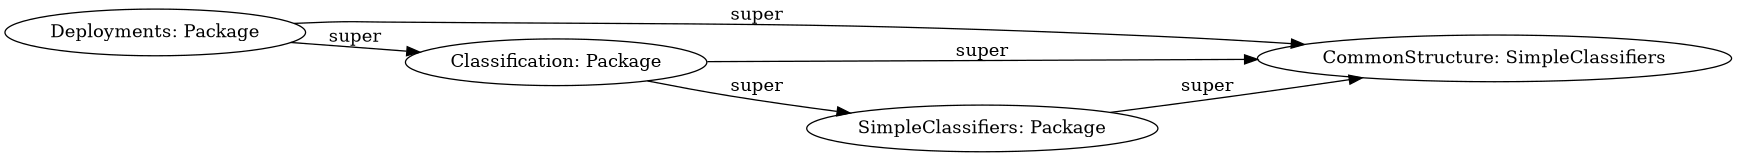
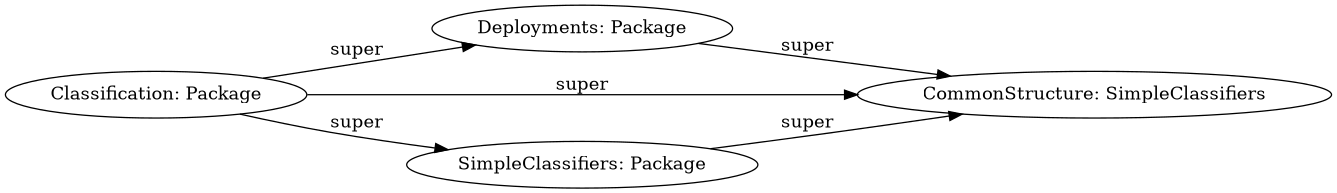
(349, 47) -> (363, 63)
